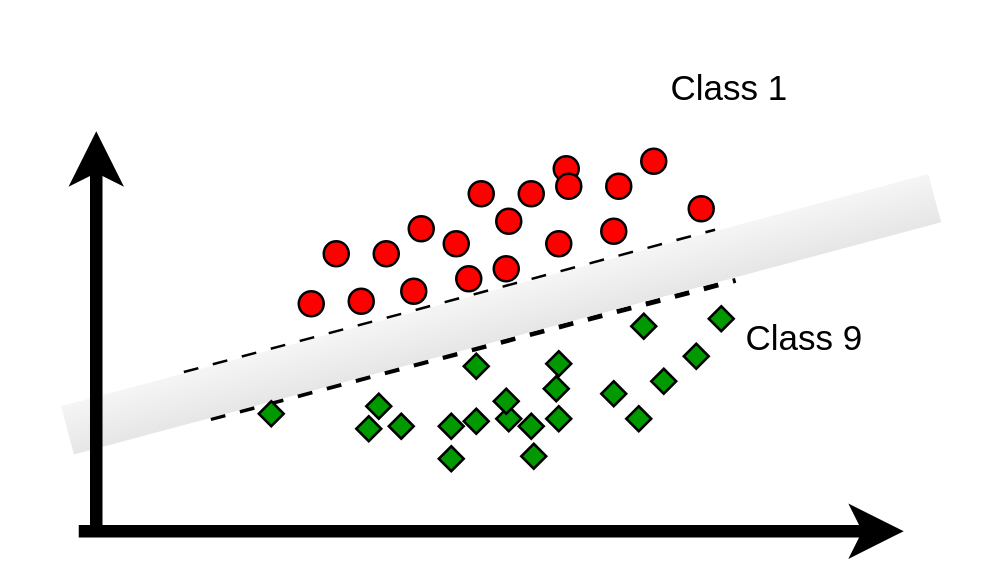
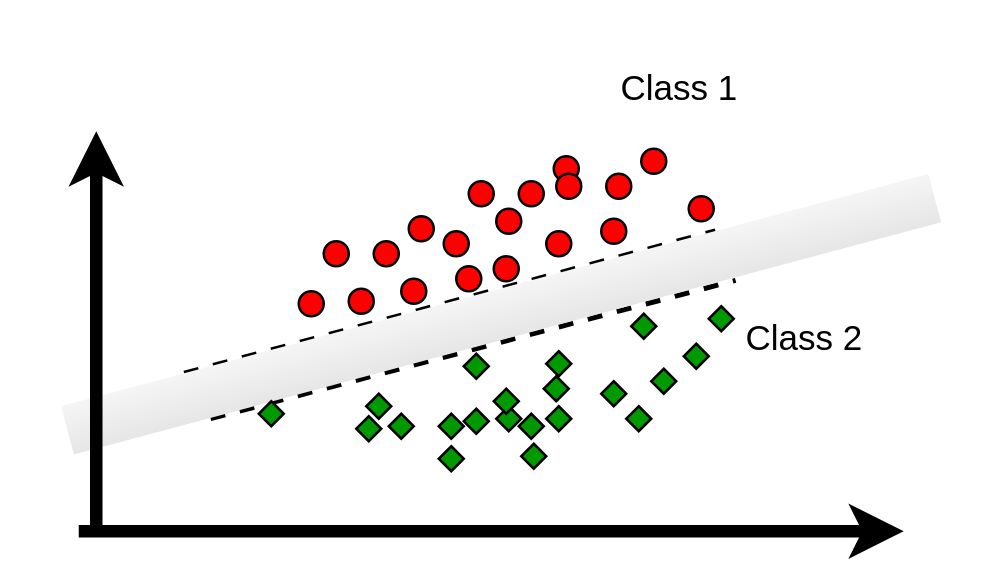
(729, 89) -> (679, 89)
(805, 339) -> (805, 339)
